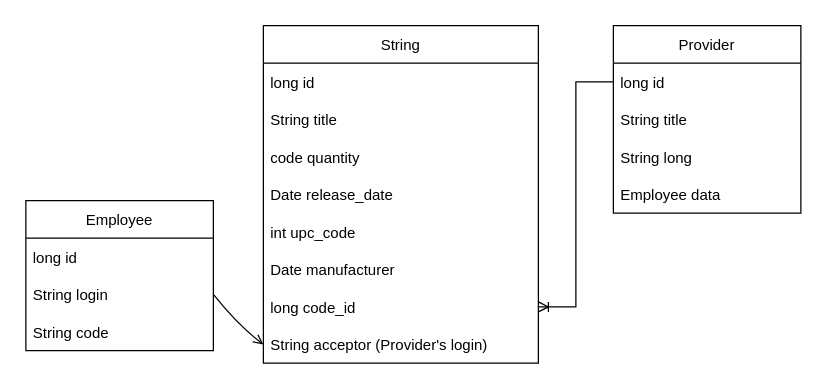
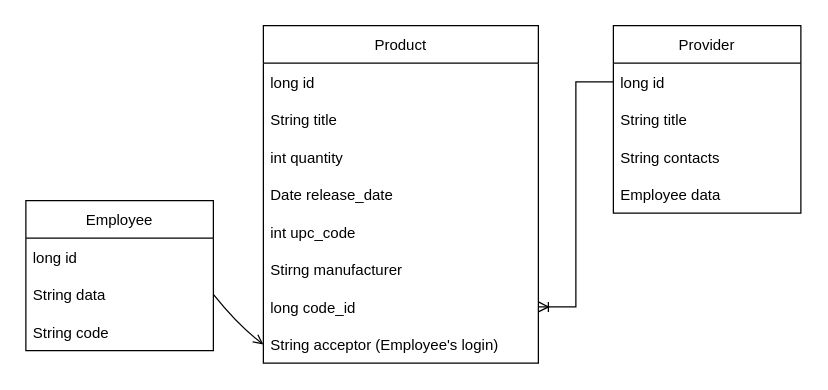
(400, 45) -> (400, 45)
(321, 158) -> (315, 158)
(660, 158) -> (679, 158)
(339, 270) -> (346, 270)
(75, 295) -> (75, 295)
(397, 345) -> (397, 345)
